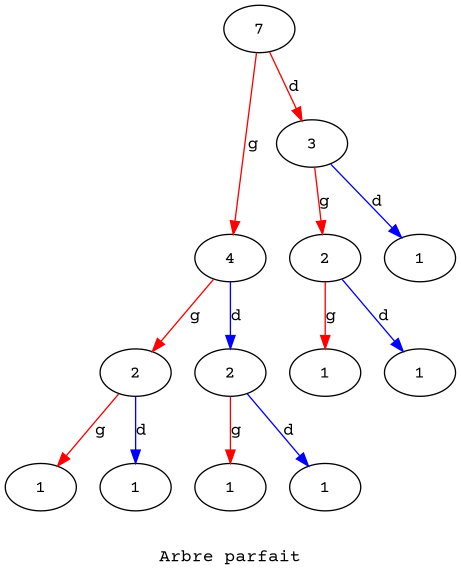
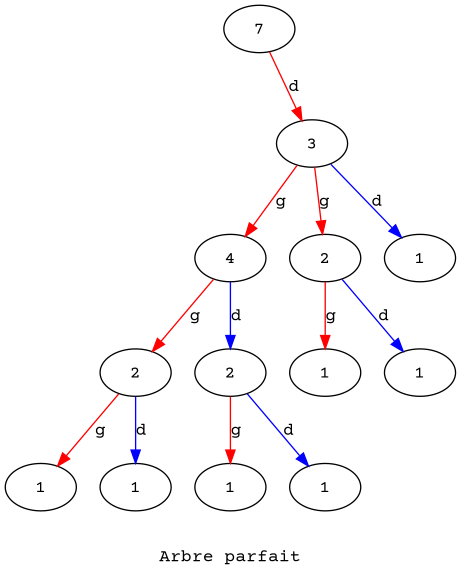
(246, 137) -> (275, 196)
